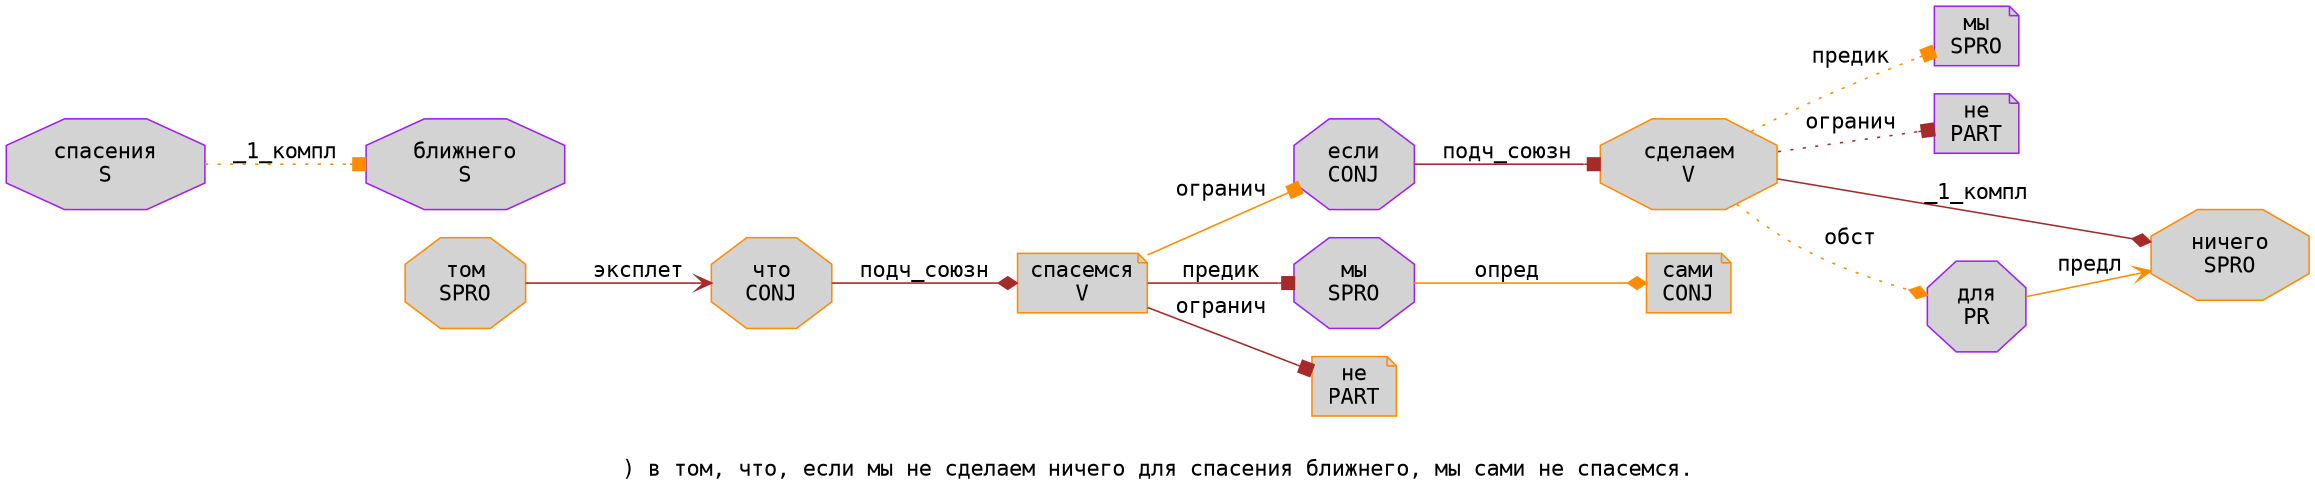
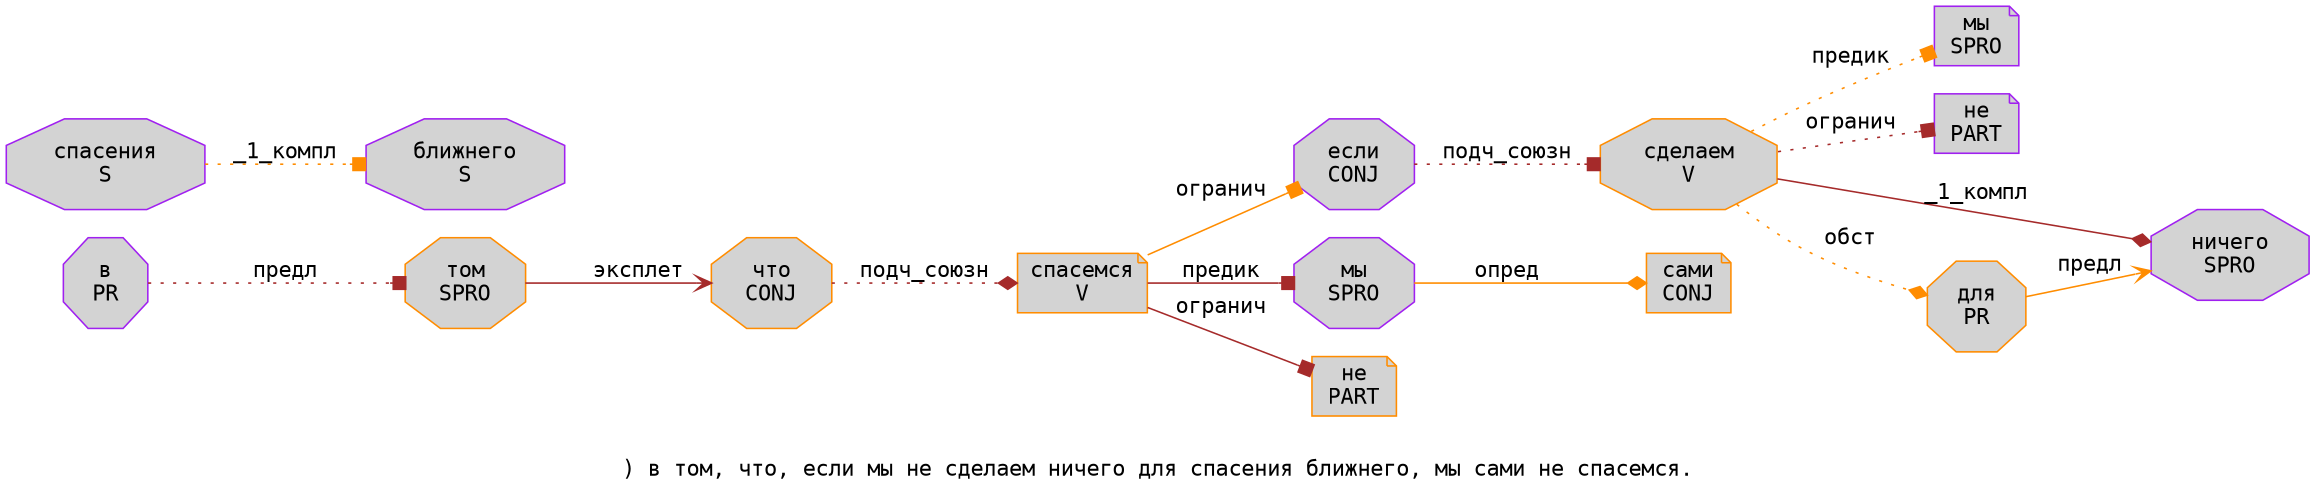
(1499, 164) -> (1499, 164)
(2230, 255) -> (2230, 255)
none -> (106, 283)
(915, 283) -> (915, 283)
(1977, 307) -> (1977, 307)
